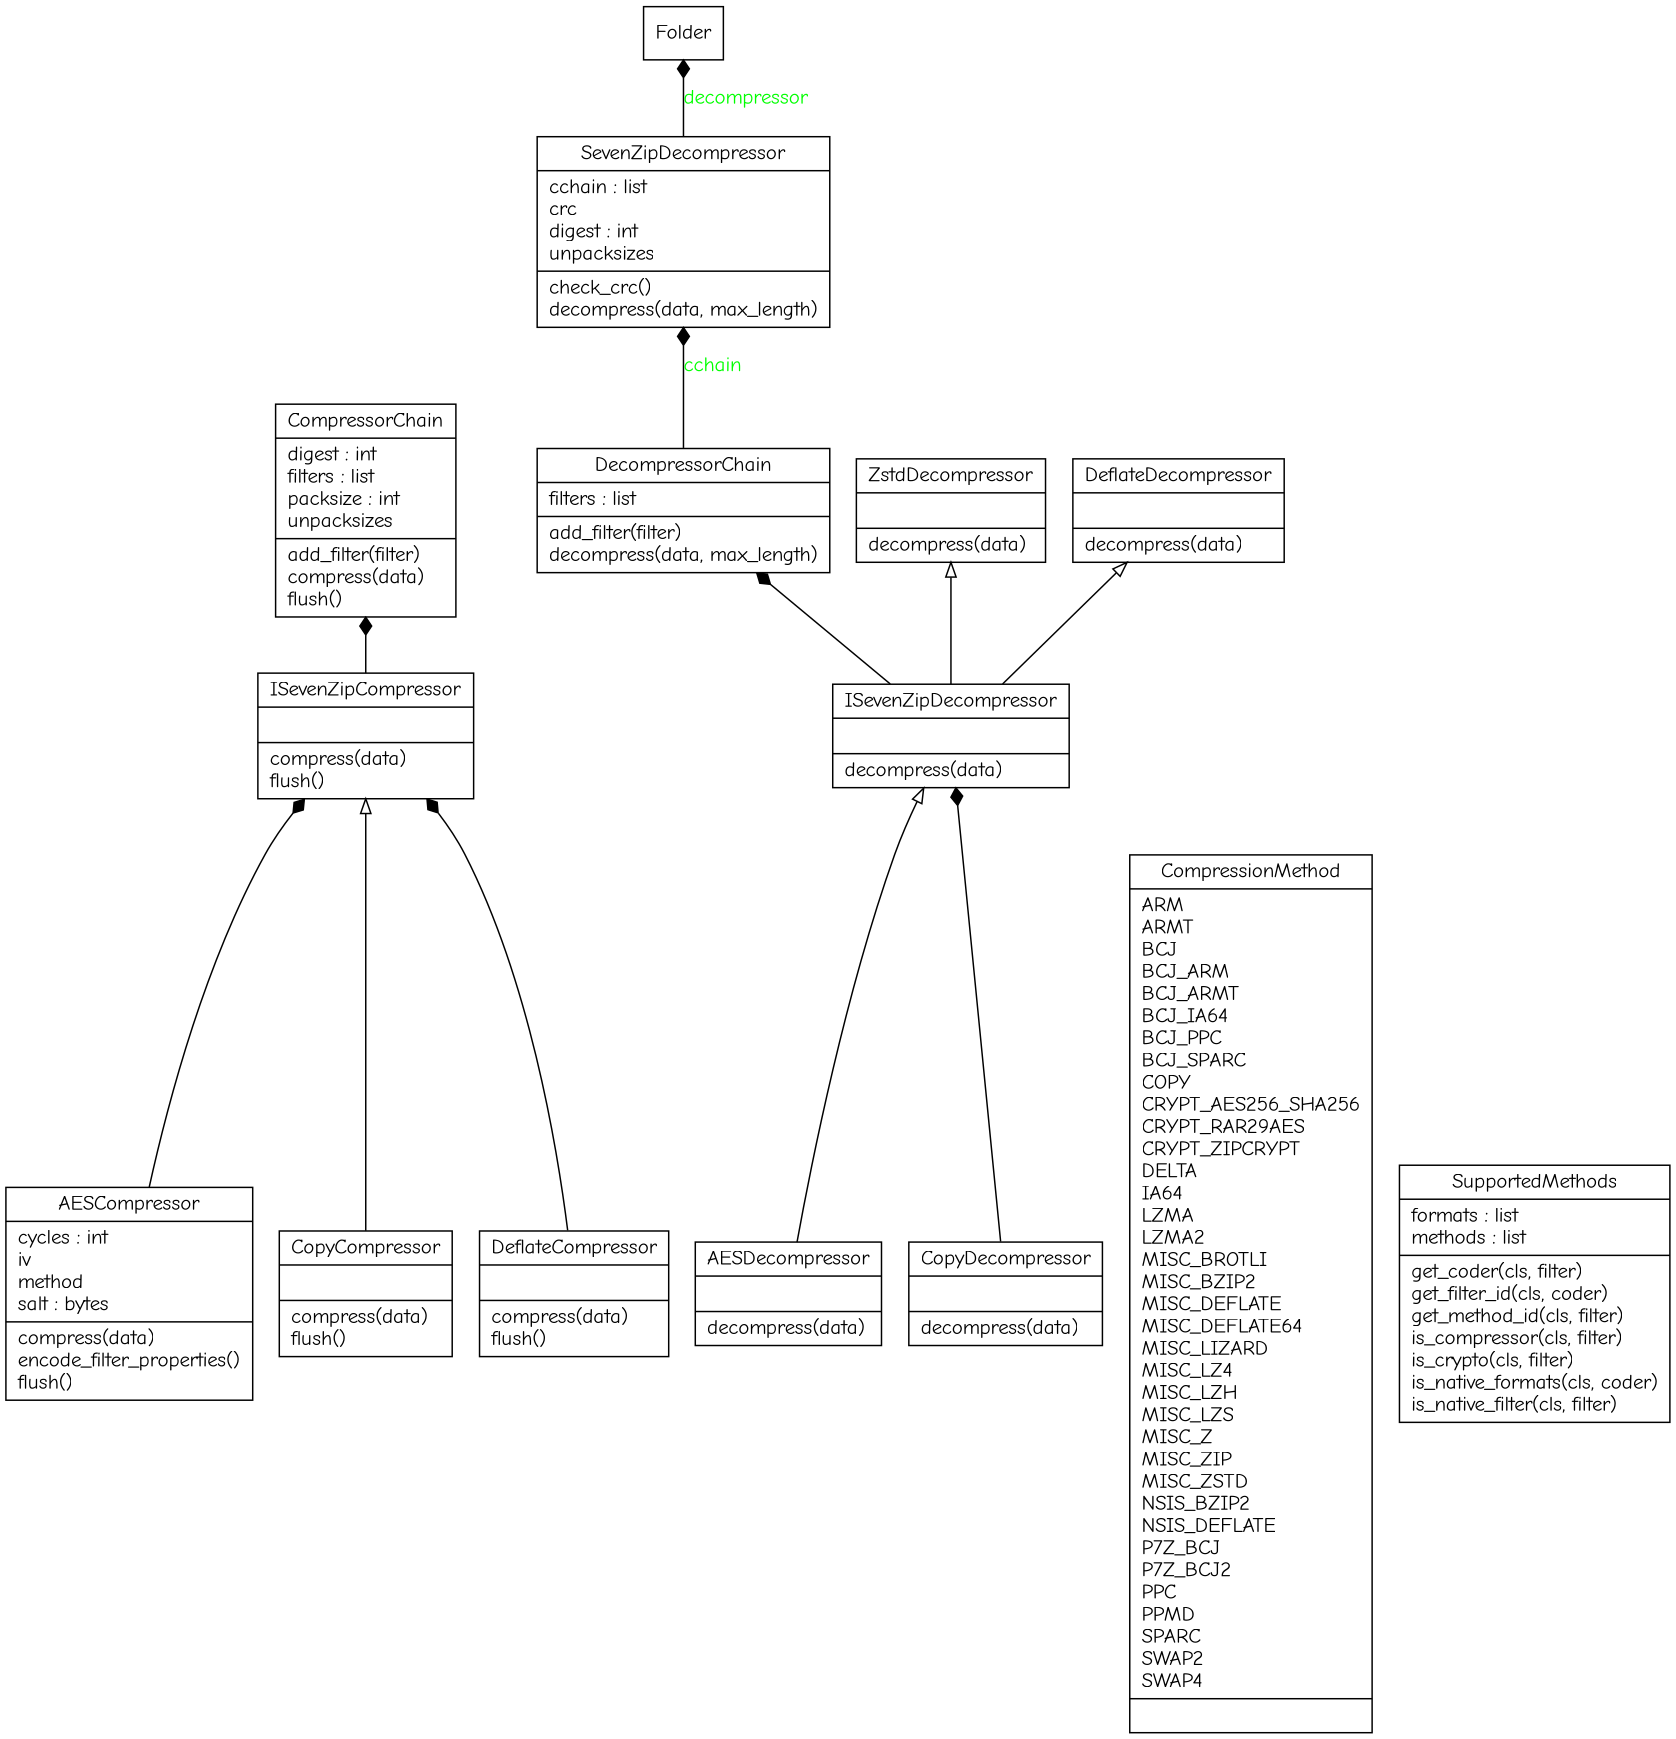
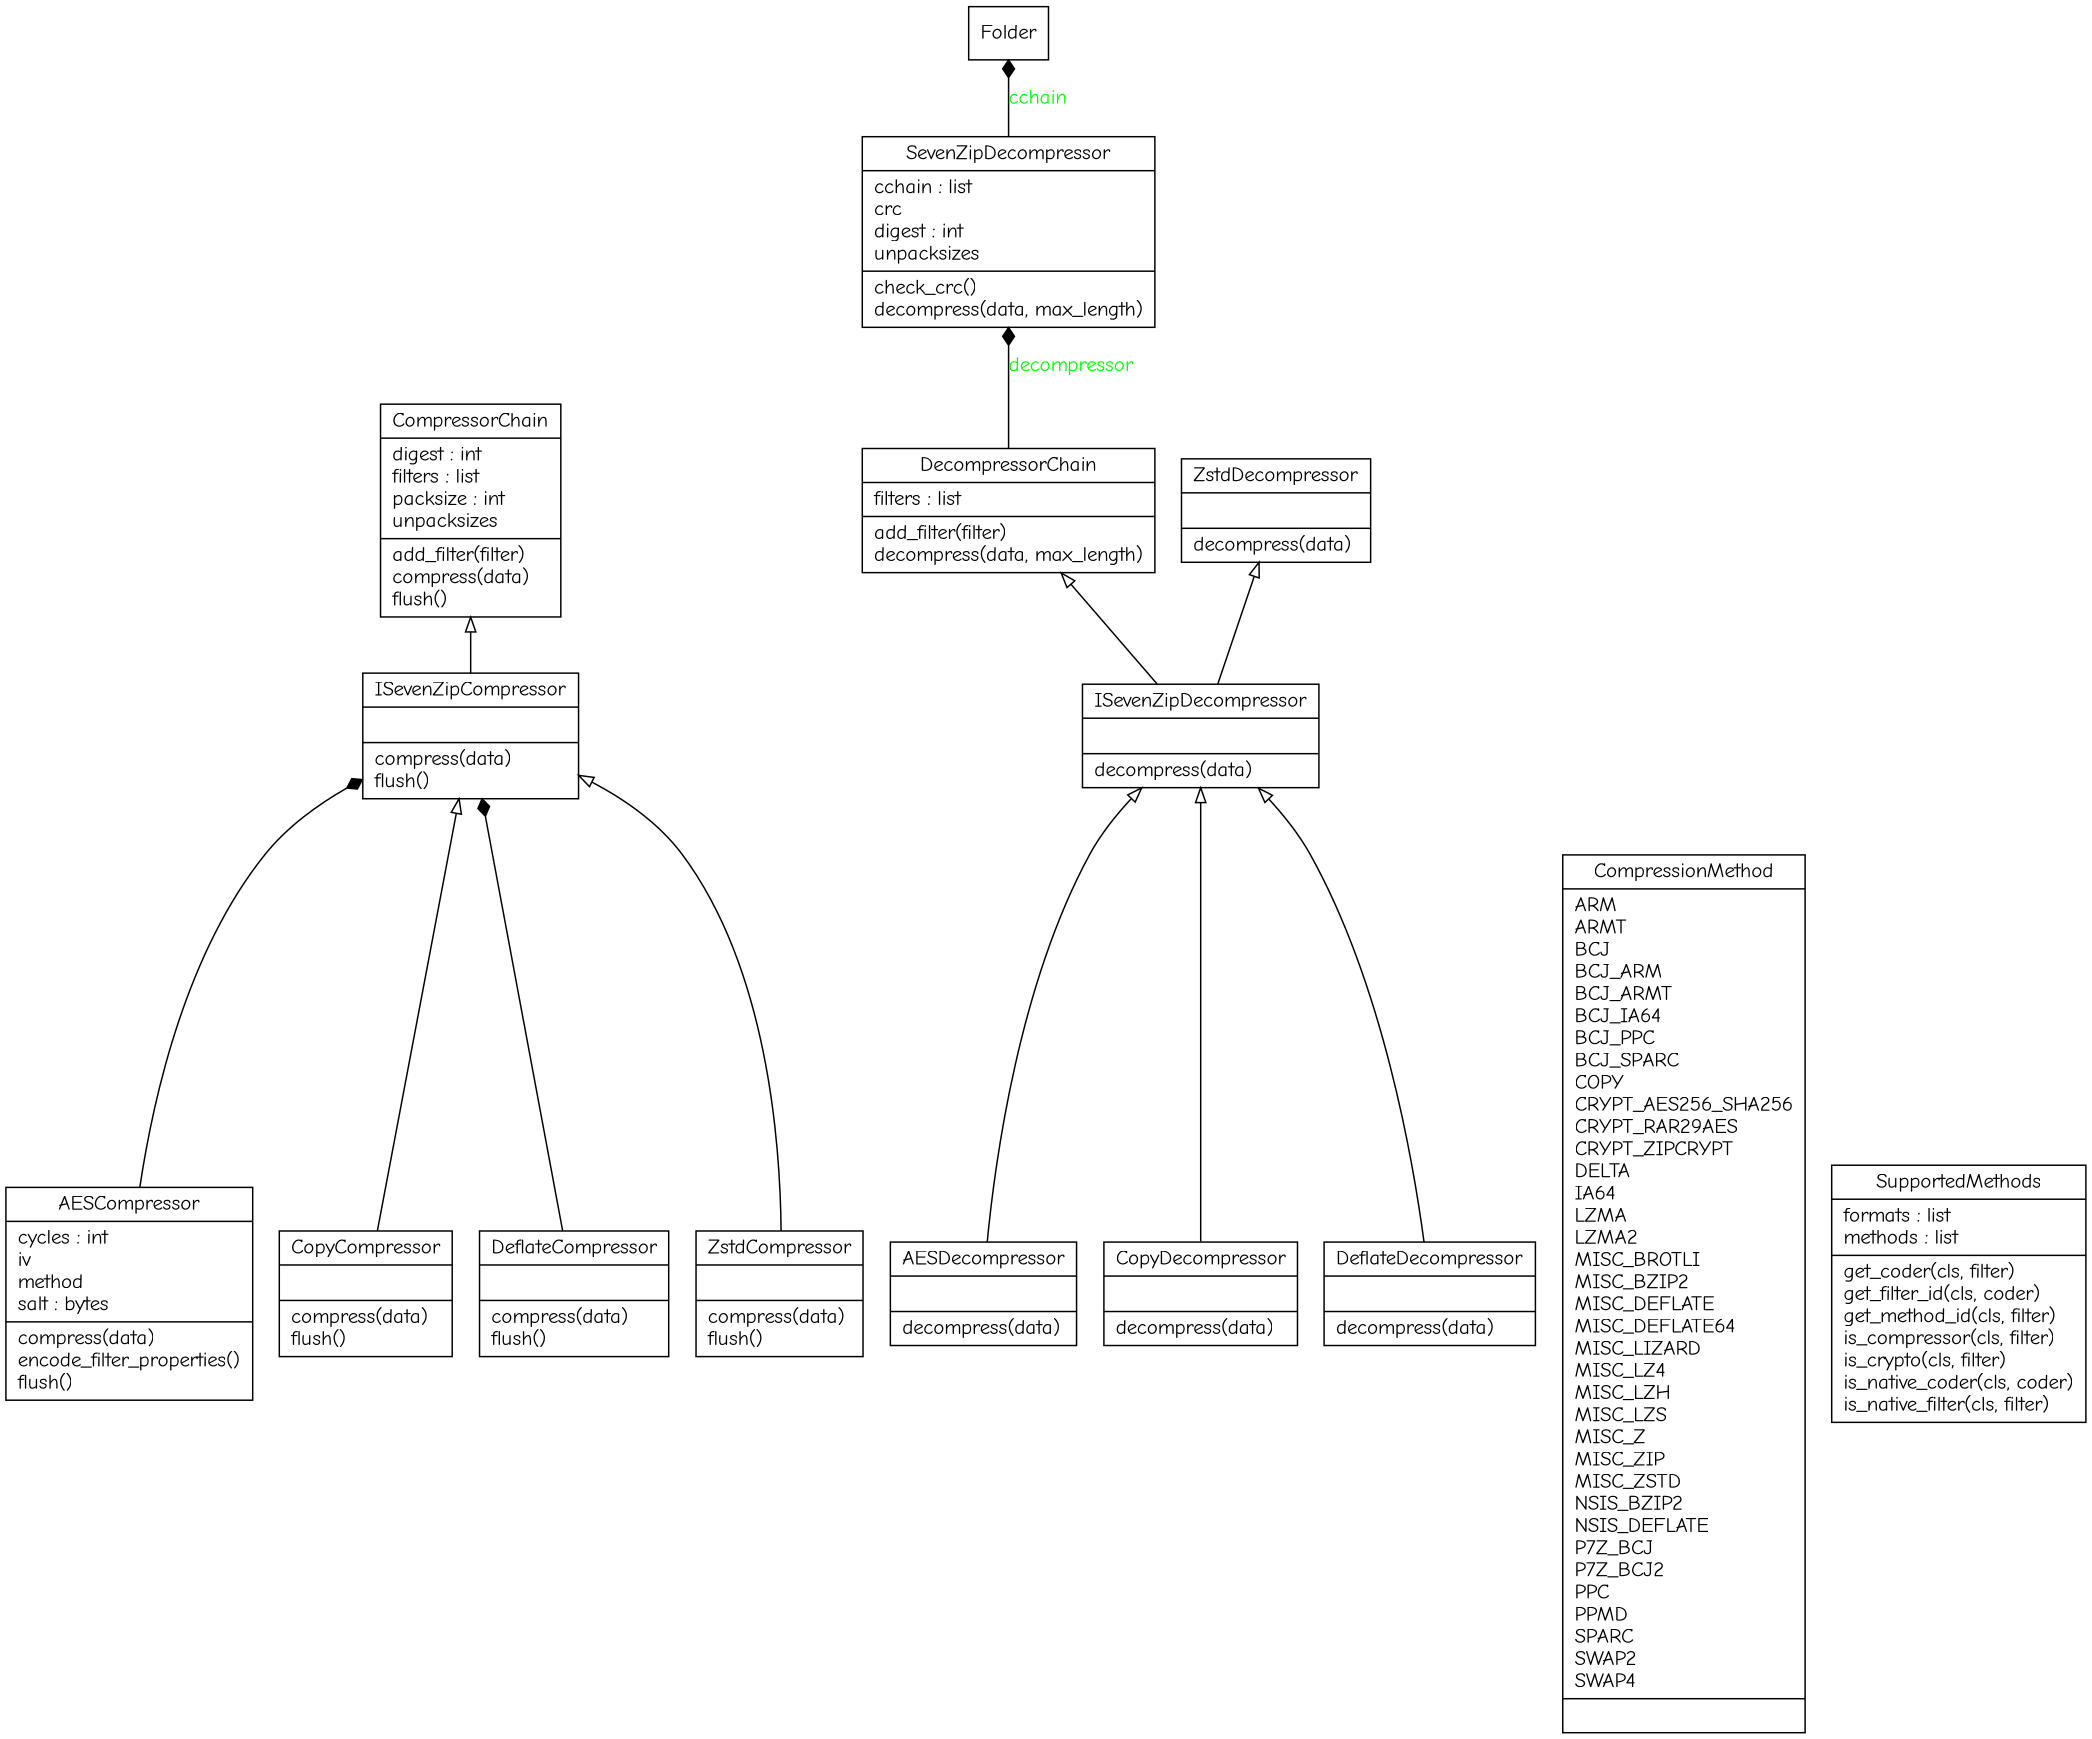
(746, 98) -> (1038, 98)
(713, 366) -> (1071, 366)
(1059, 628) -> (1374, 1010)
(831, 634) -> (1114, 634)
(366, 654) -> (471, 653)
(979, 1024) -> (1201, 1022)
none -> (780, 1294)
(1535, 1382) -> (1959, 1382)
